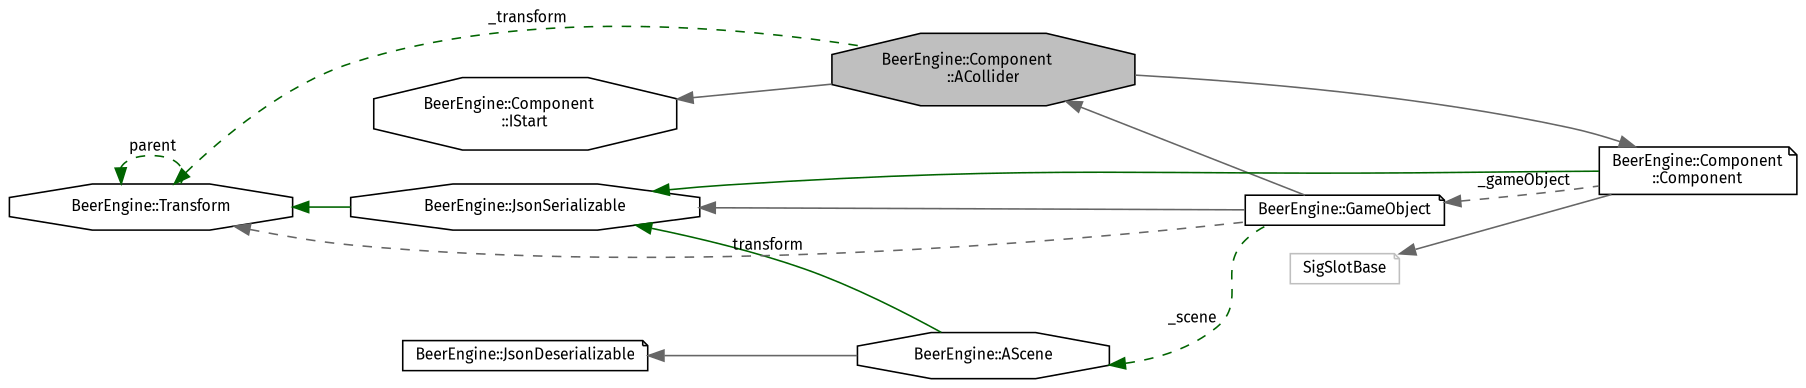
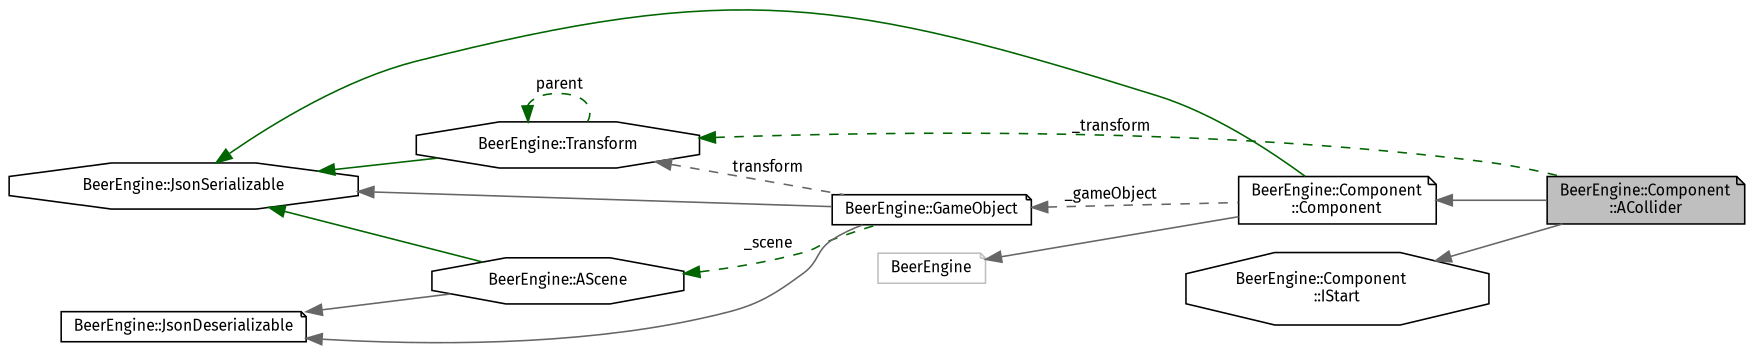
(983, 70) -> (1646, 200)
(1193, 151) -> (608, 334)
(330, 207) -> (386, 164)
(1345, 269) -> (932, 268)
